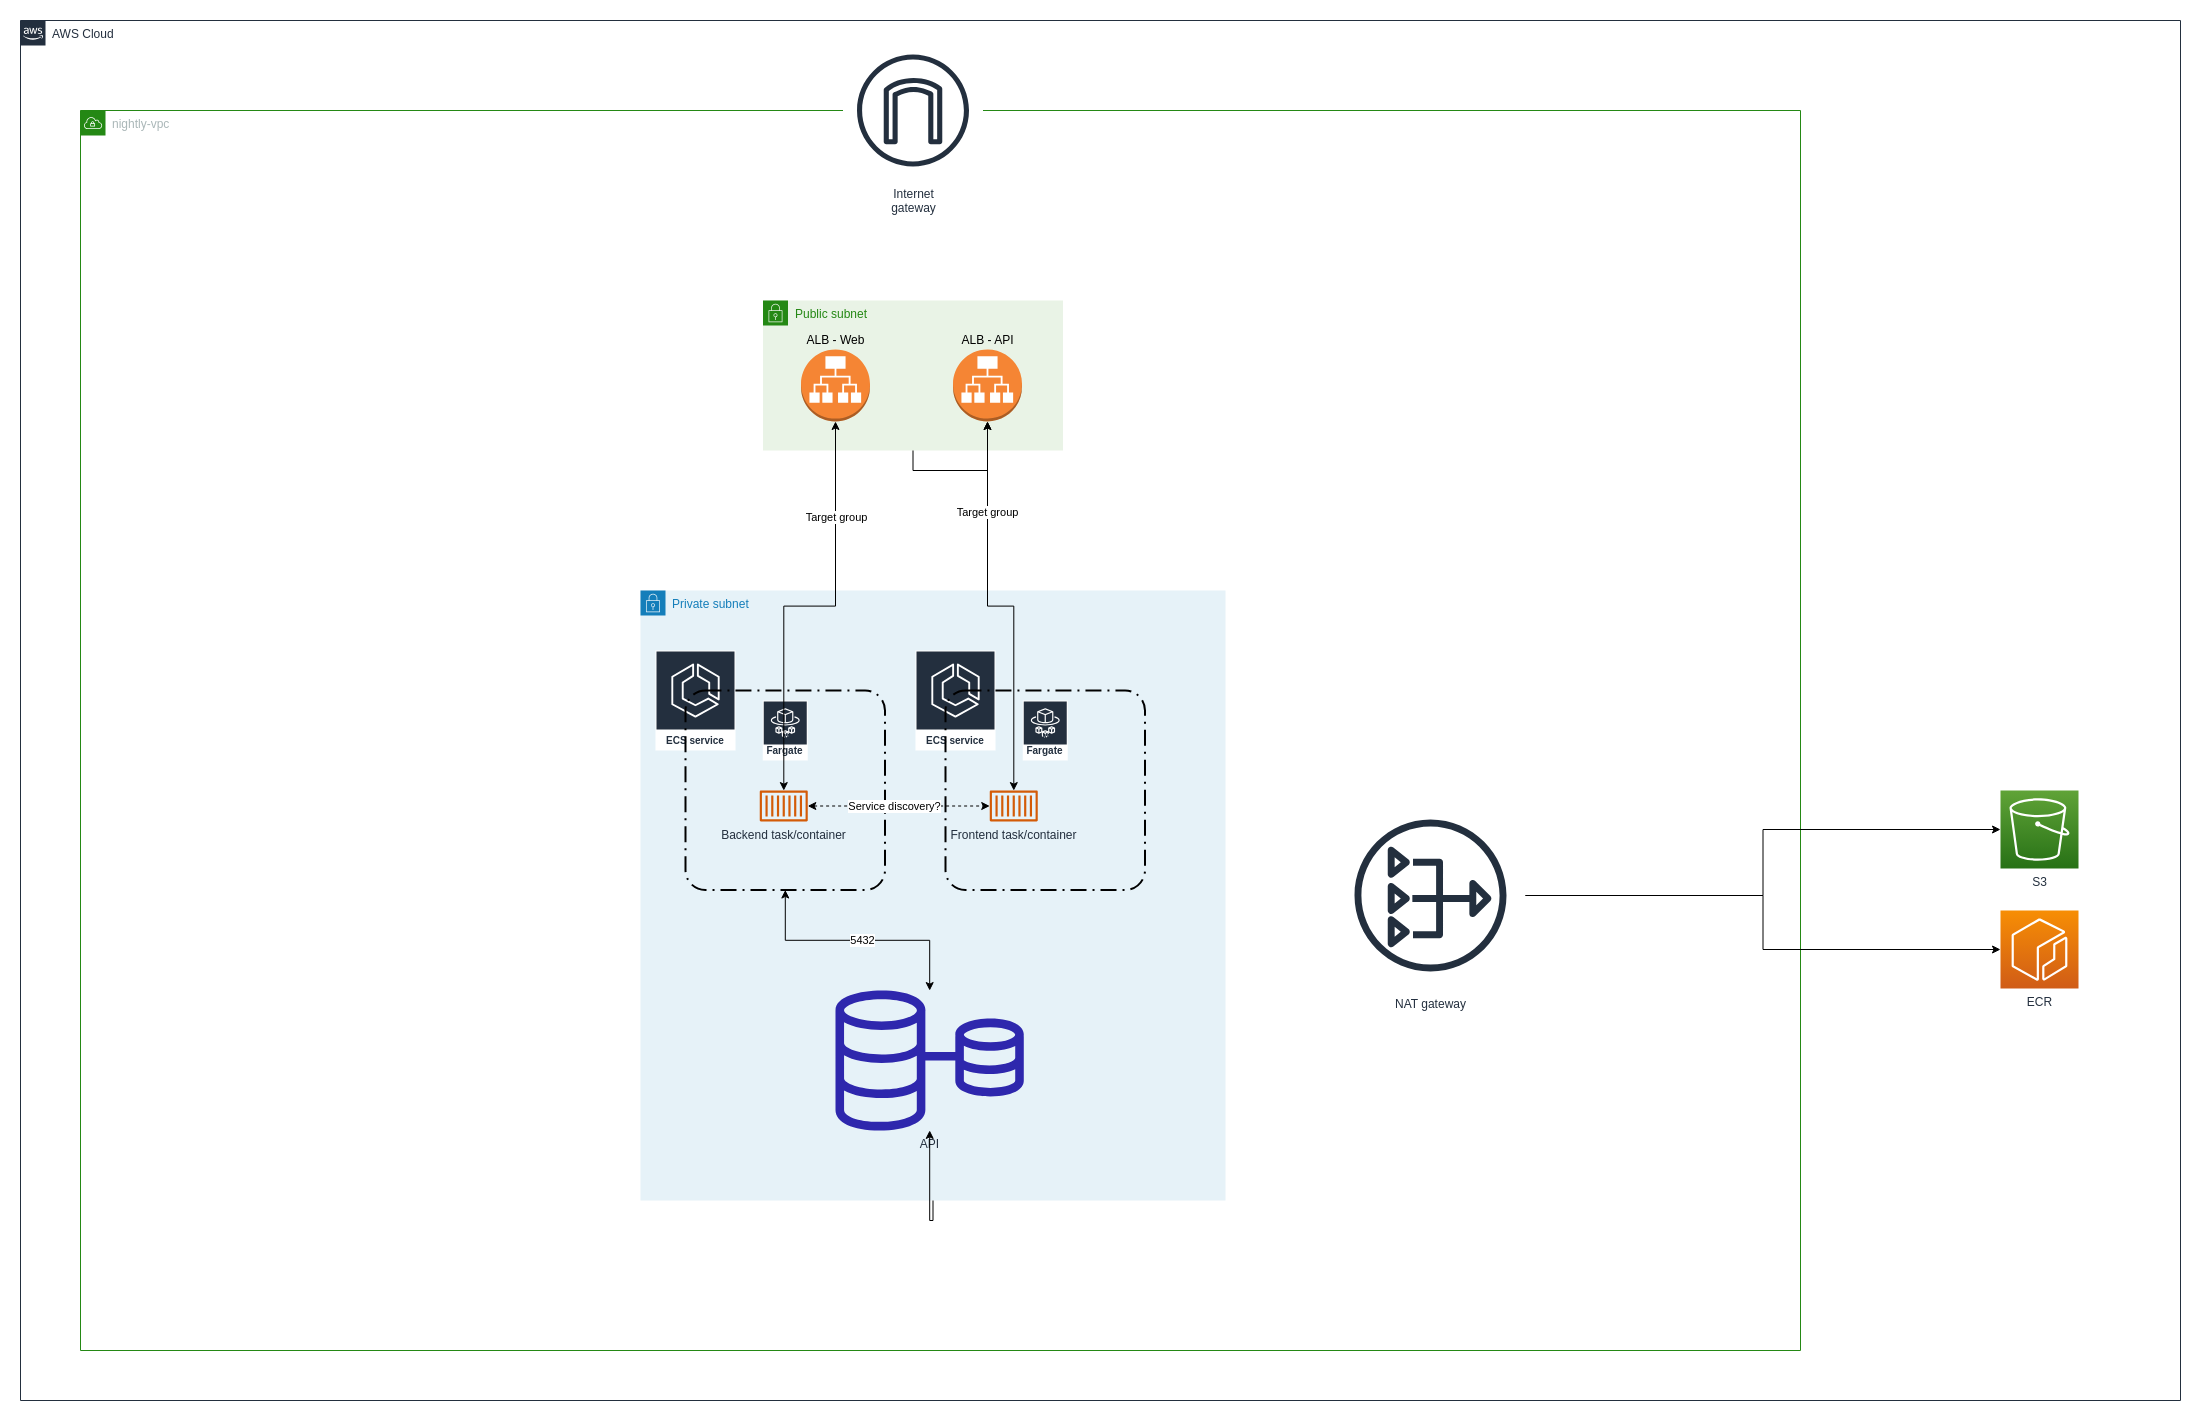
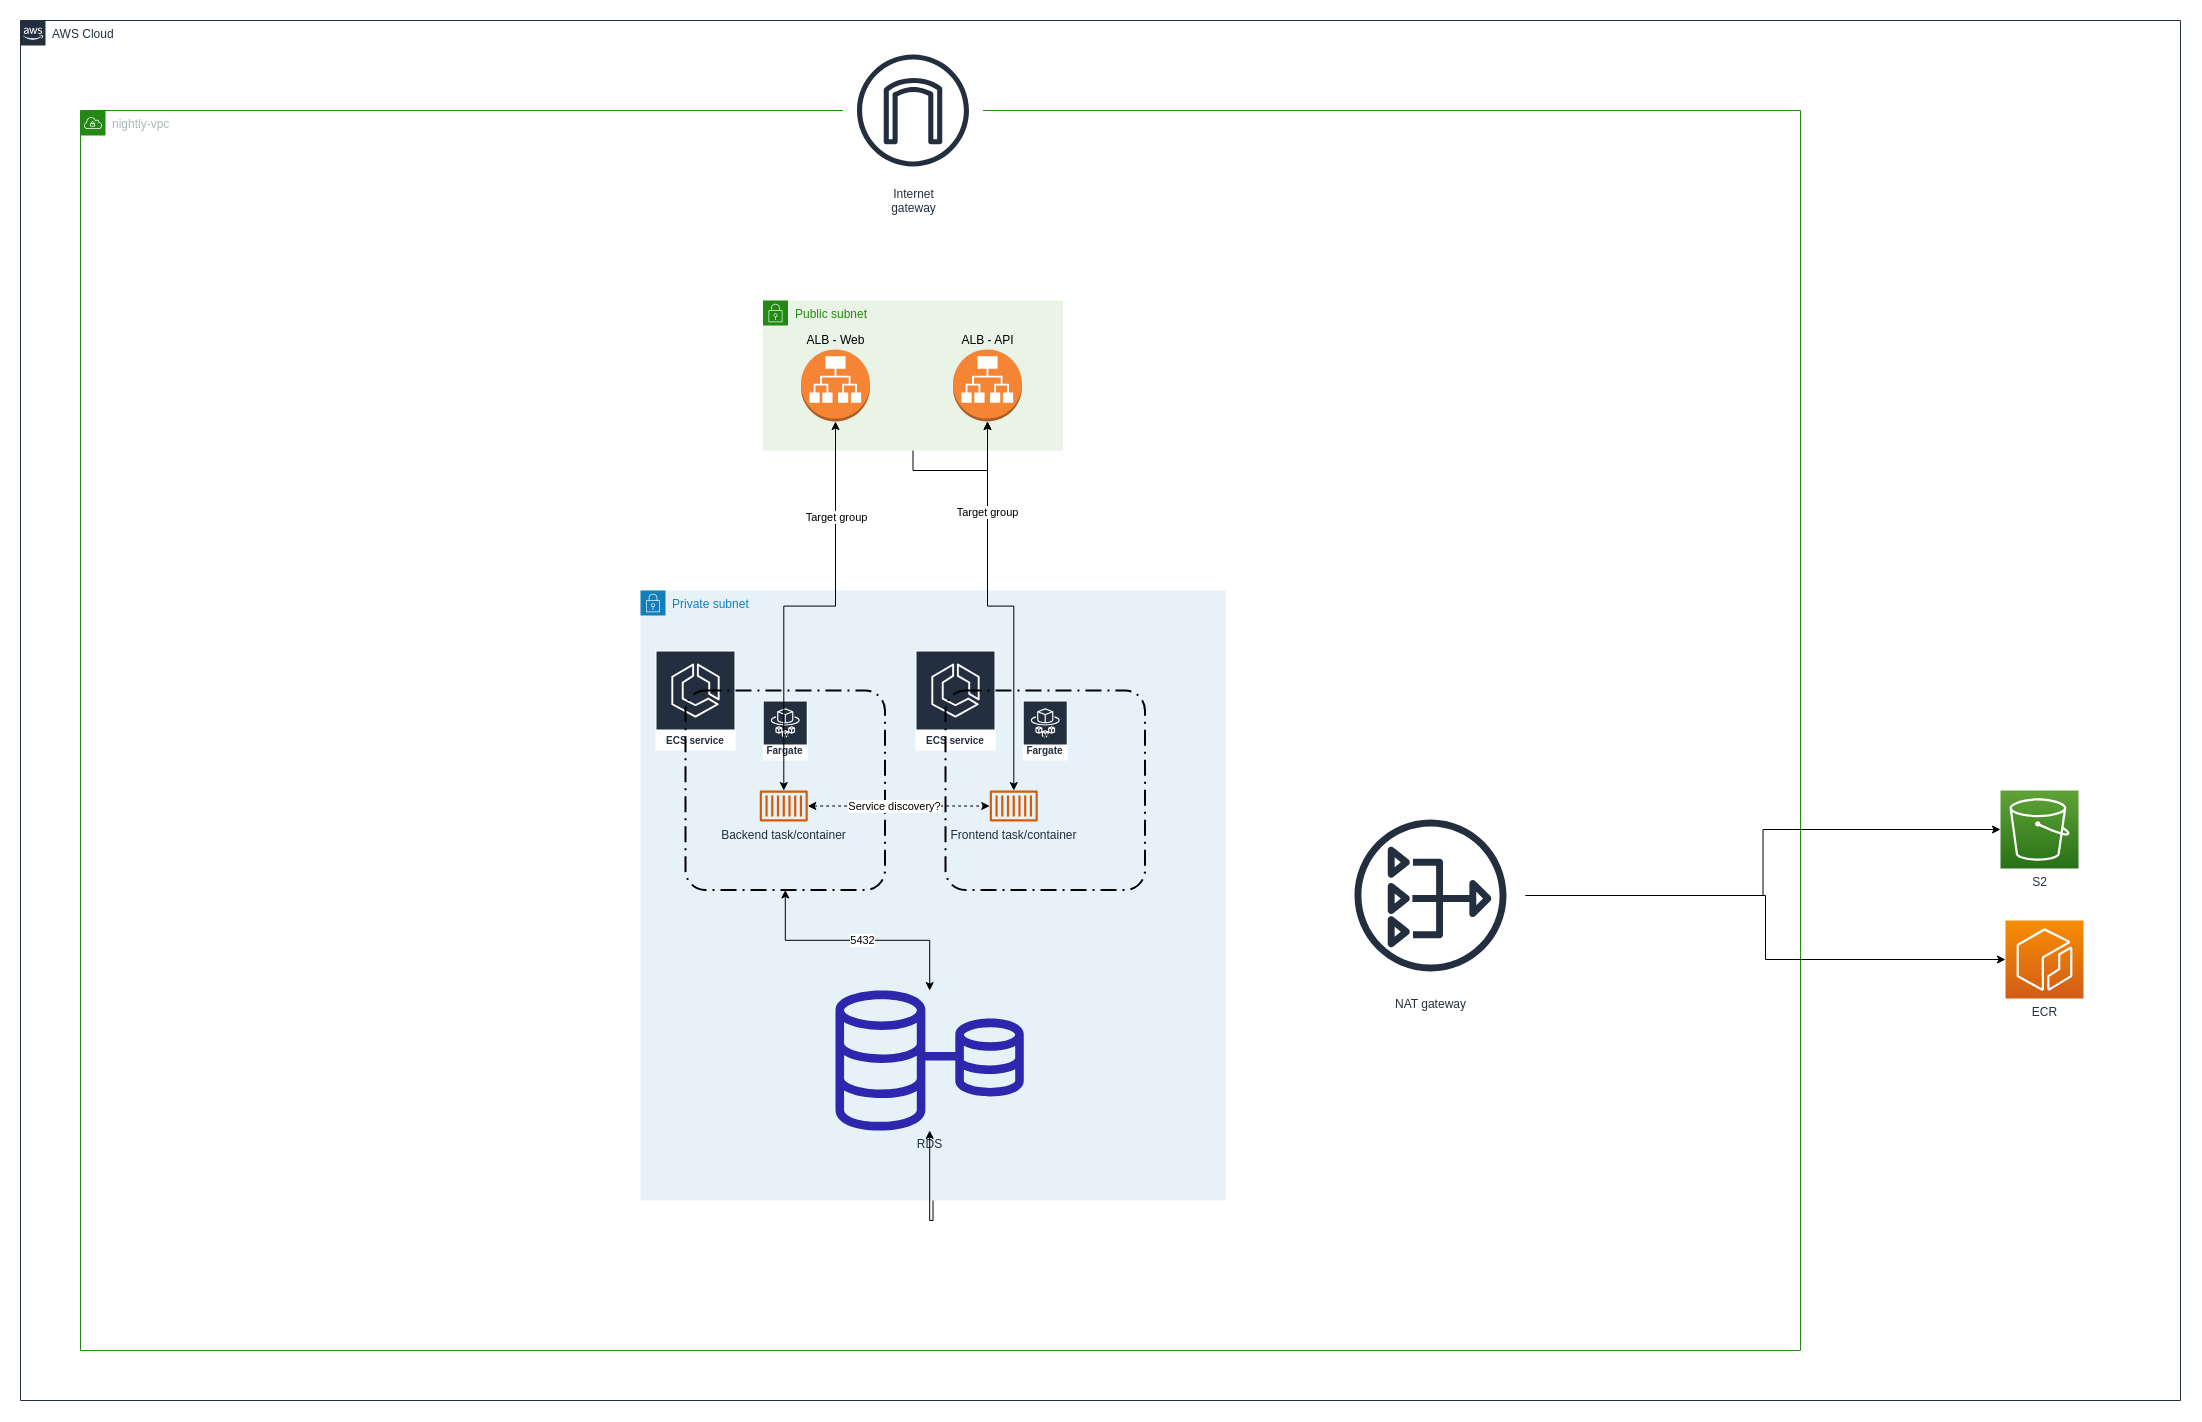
(2040, 883) -> (2040, 883)
(2040, 950) -> (2045, 960)
(930, 1145) -> (930, 1145)
